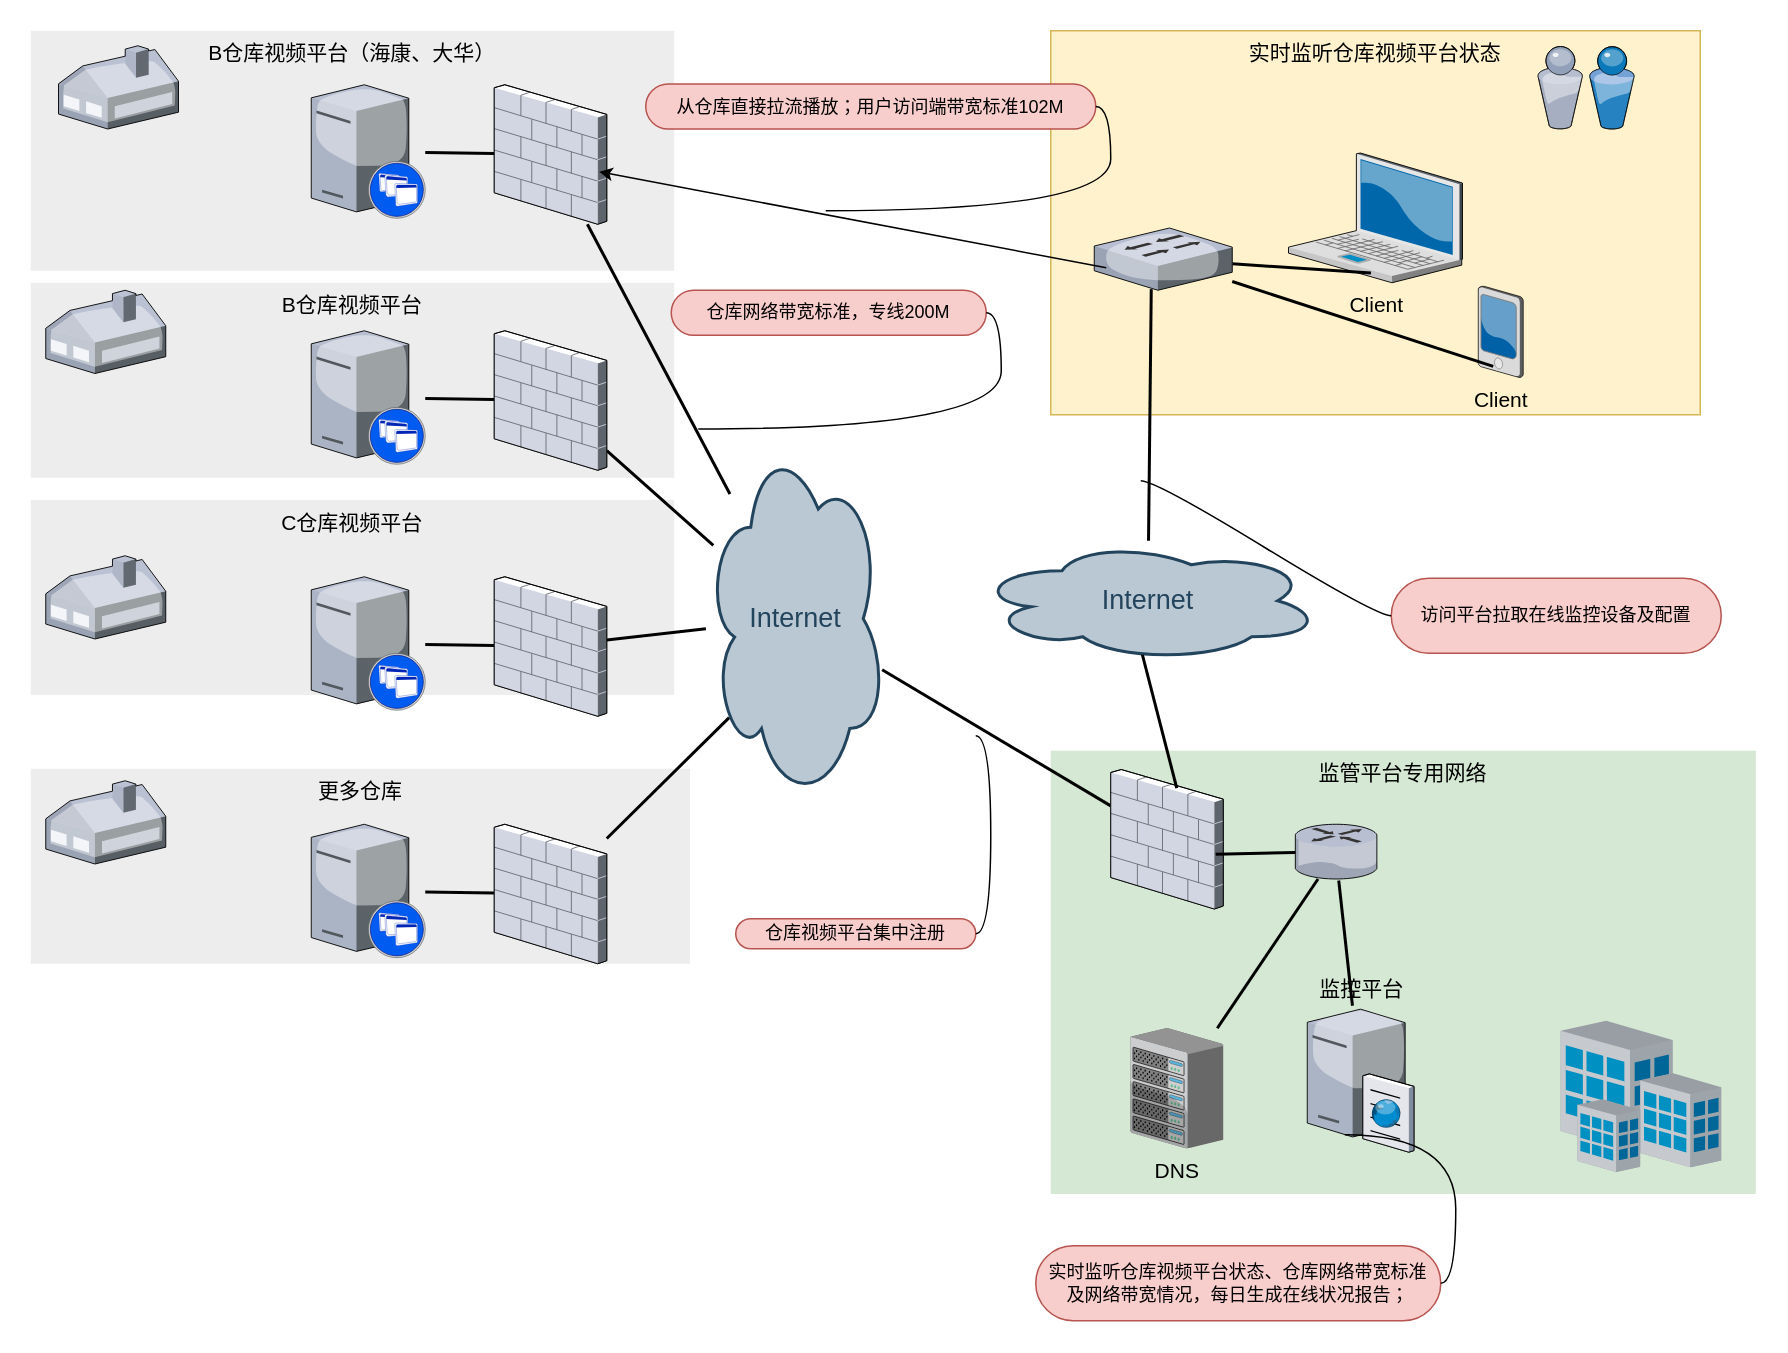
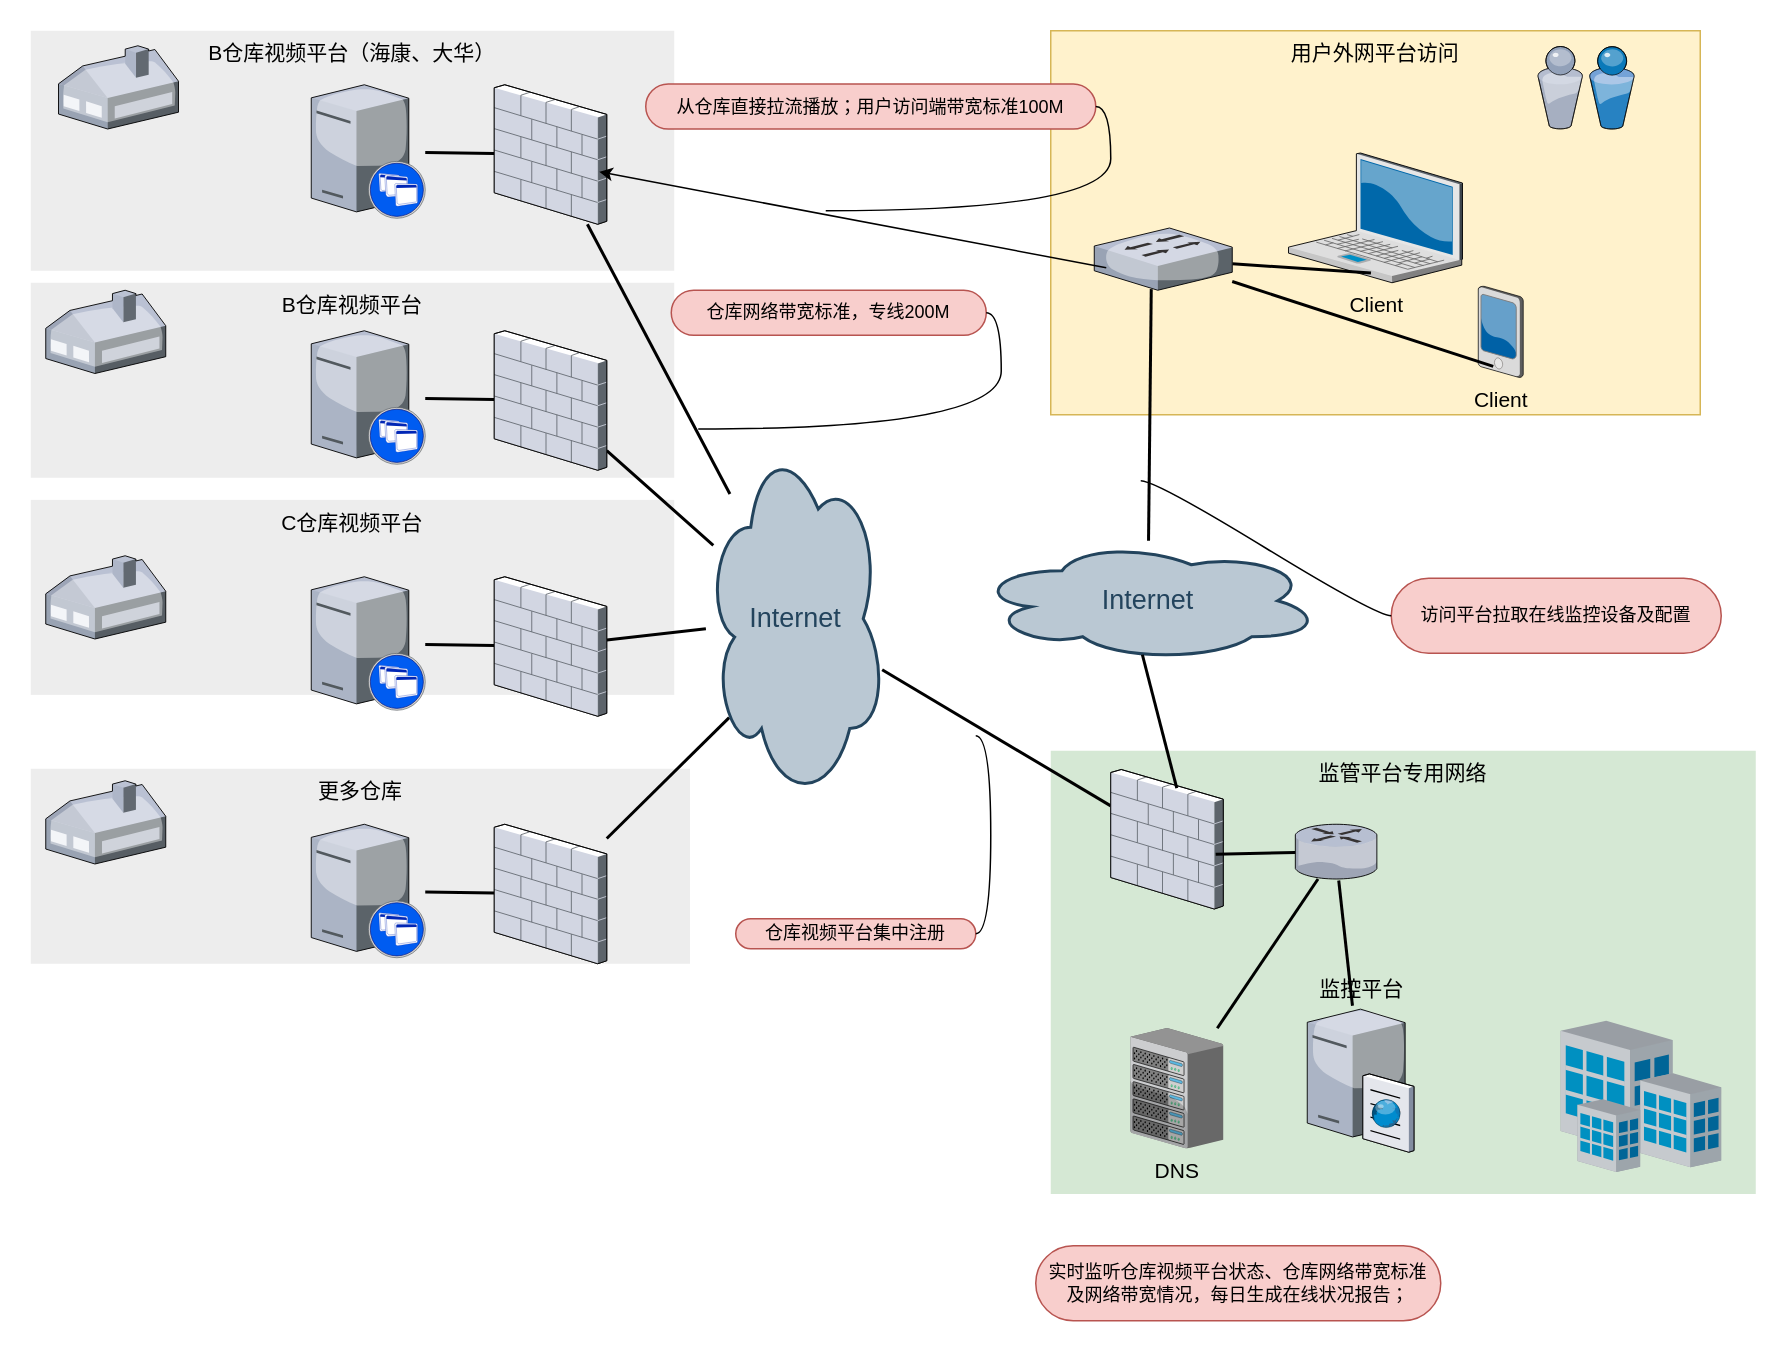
(1376, 54) -> (1376, 54)
(871, 107) -> (871, 107)
(1450, 1180) -> none
